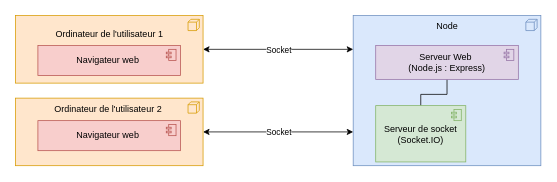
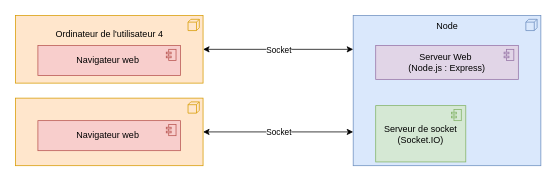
(110, 34) -> (110, 34)
(436, 94) -> none
(109, 109) -> none
